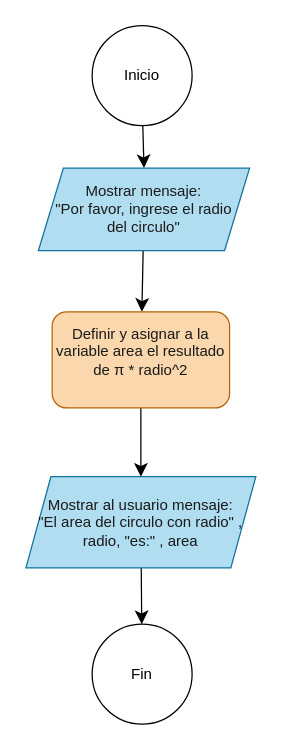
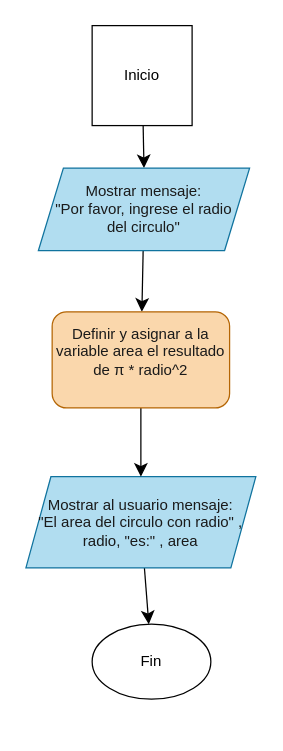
(142, 76) -> (142, 76)
(142, 674) -> (151, 662)
